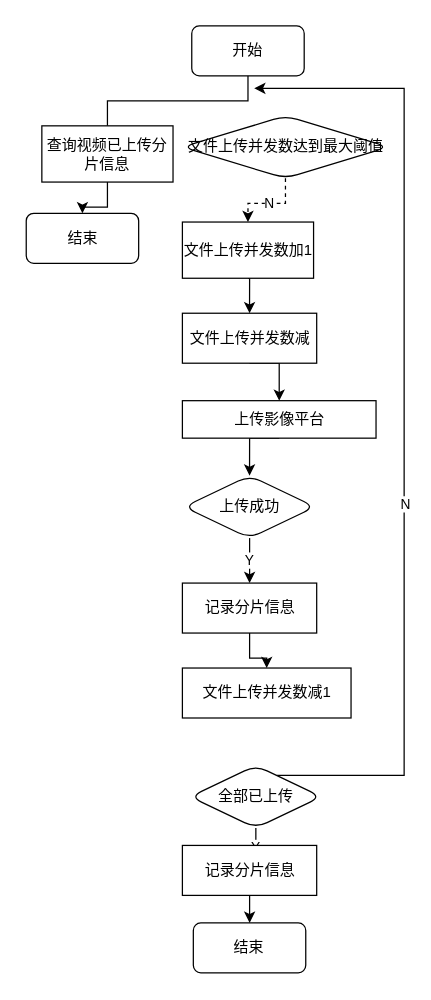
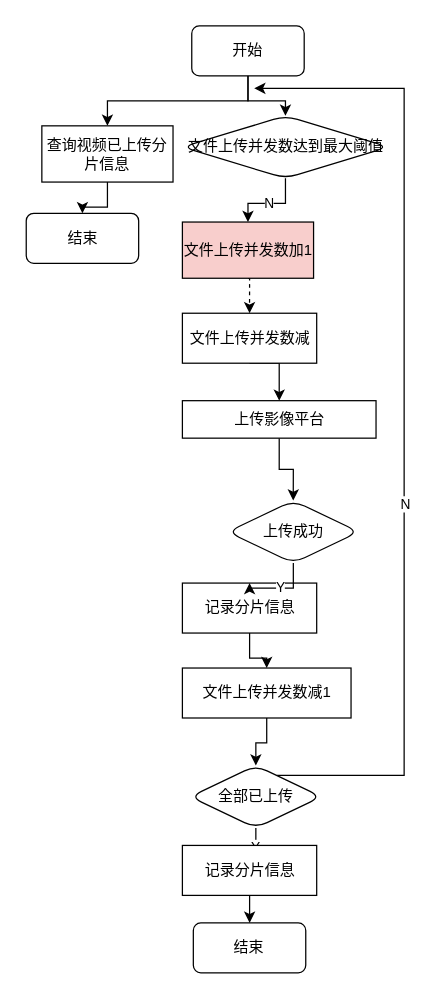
none -> (270, 101)
(108, 119) -> (108, 116)
(286, 198) -> (286, 198)
(248, 250) -> (248, 250)
(250, 292) -> (250, 292)
(250, 507) -> (293, 532)
none -> (267, 742)
